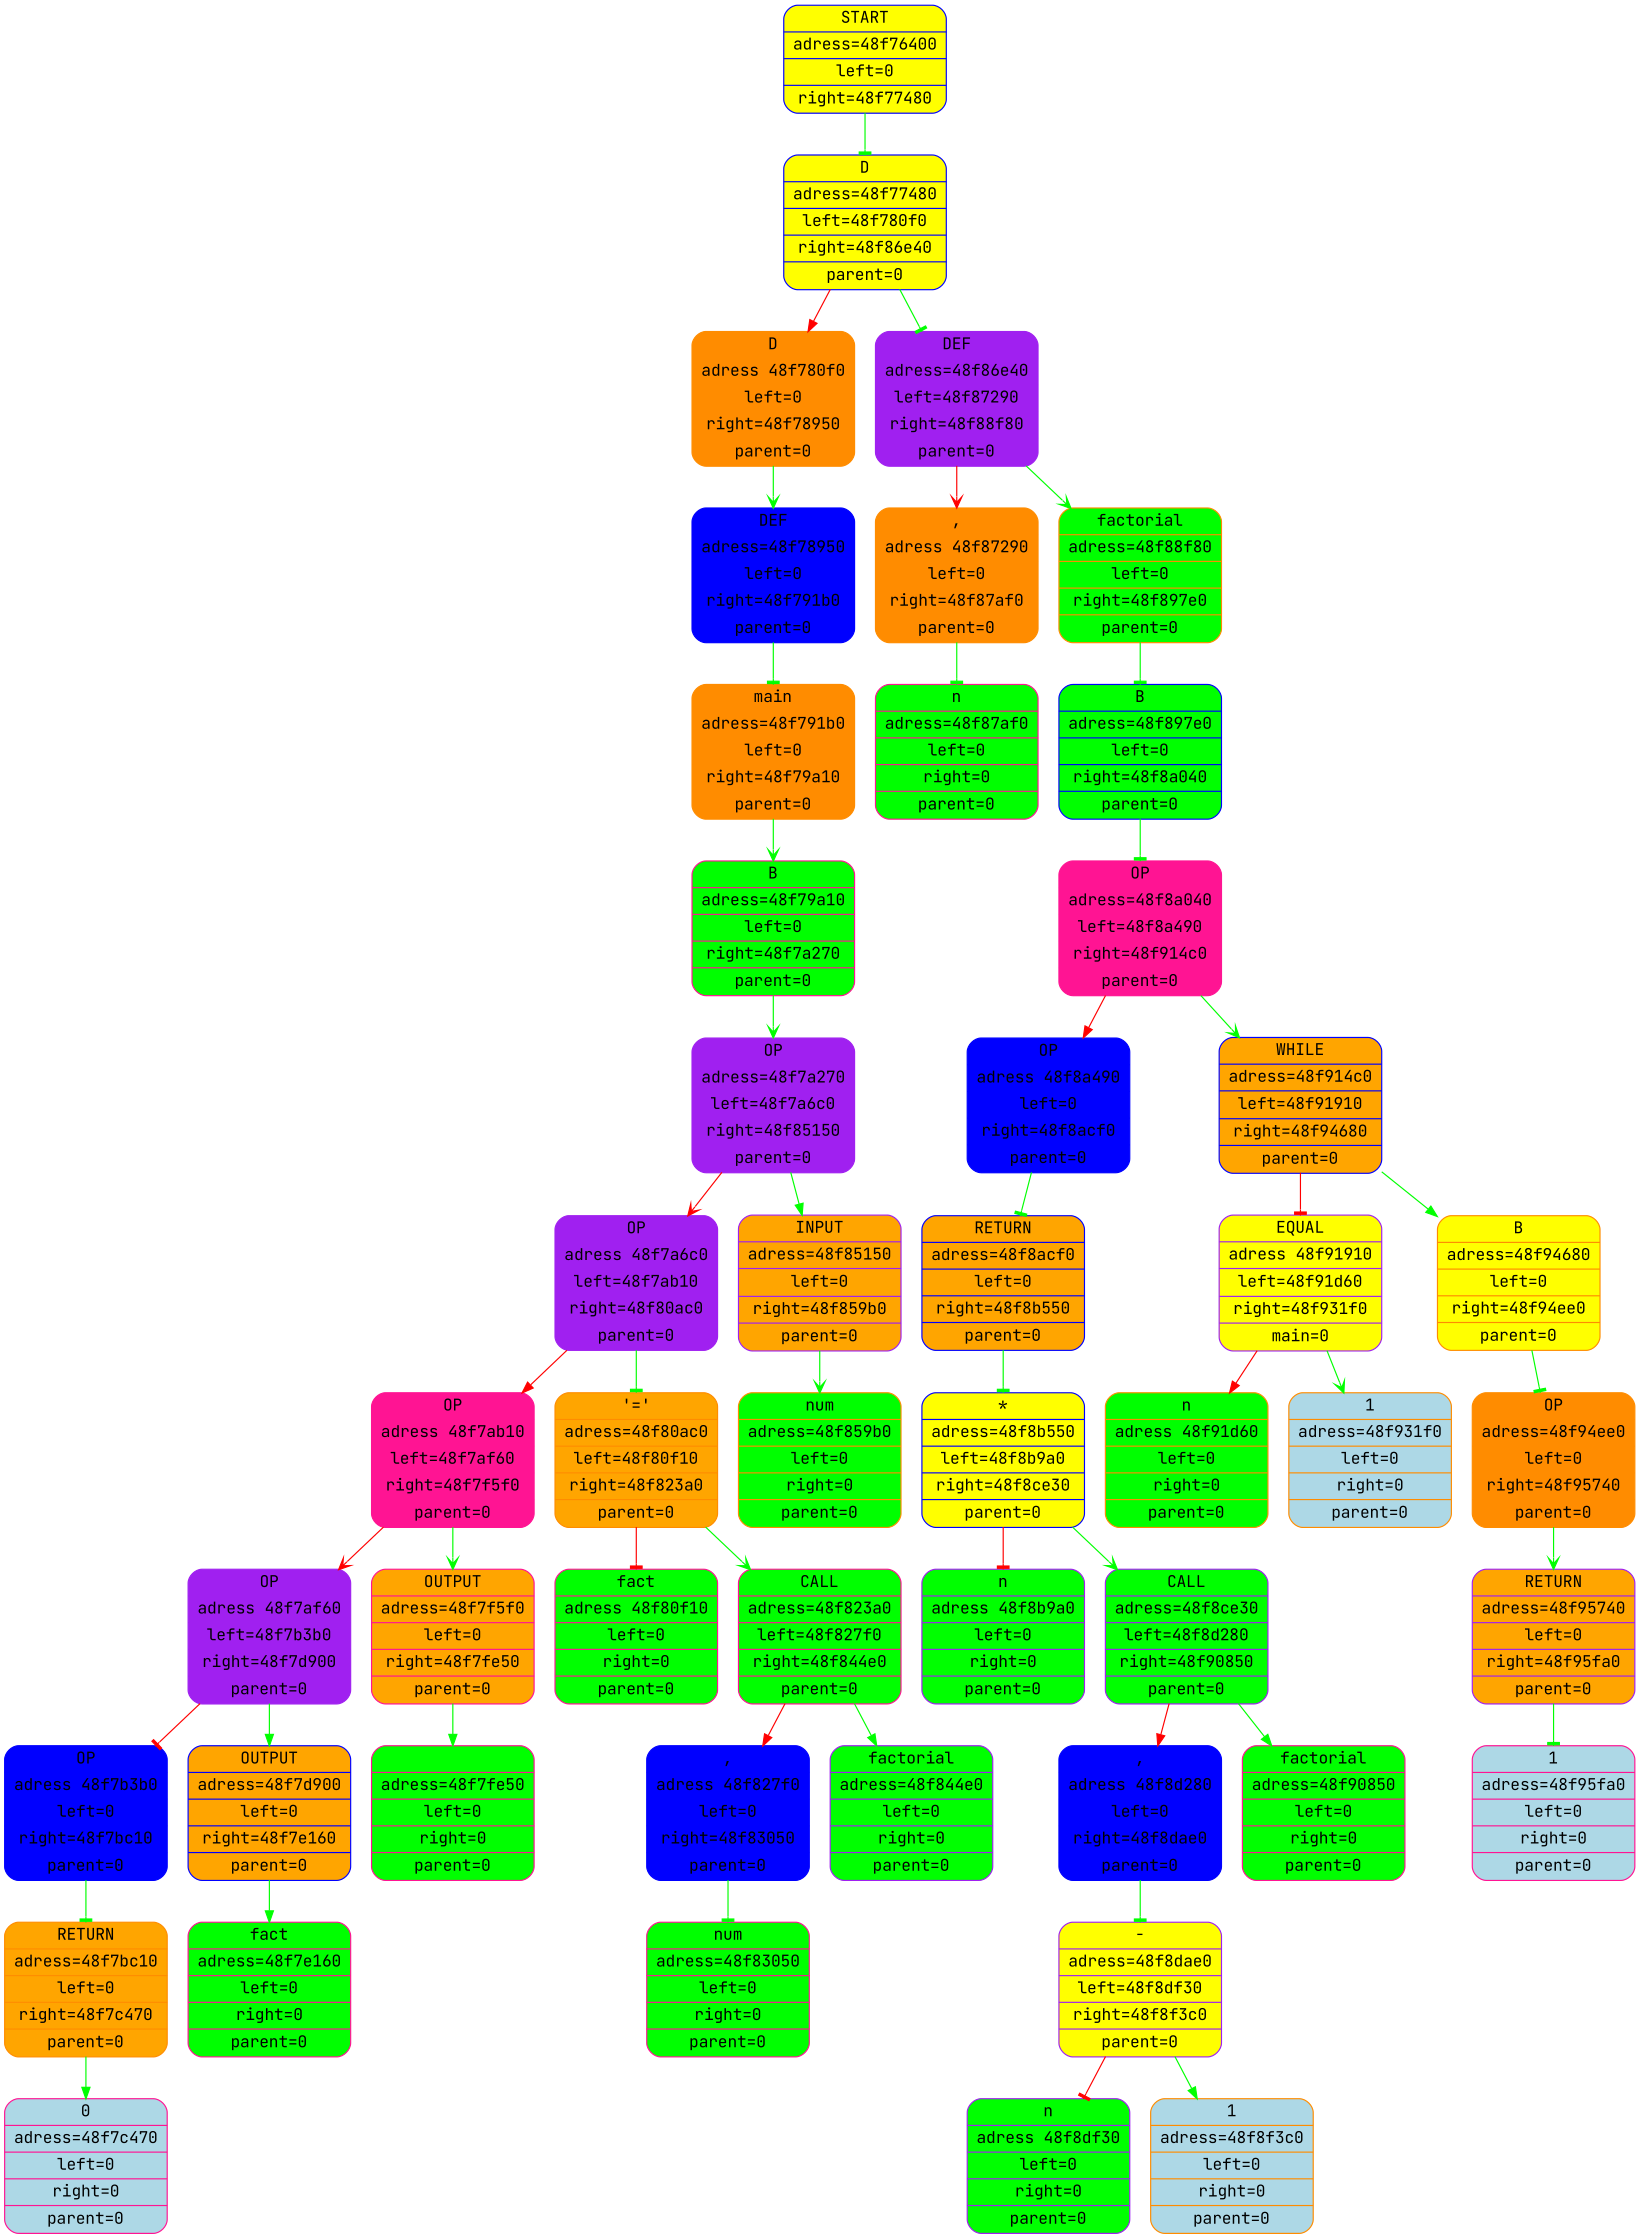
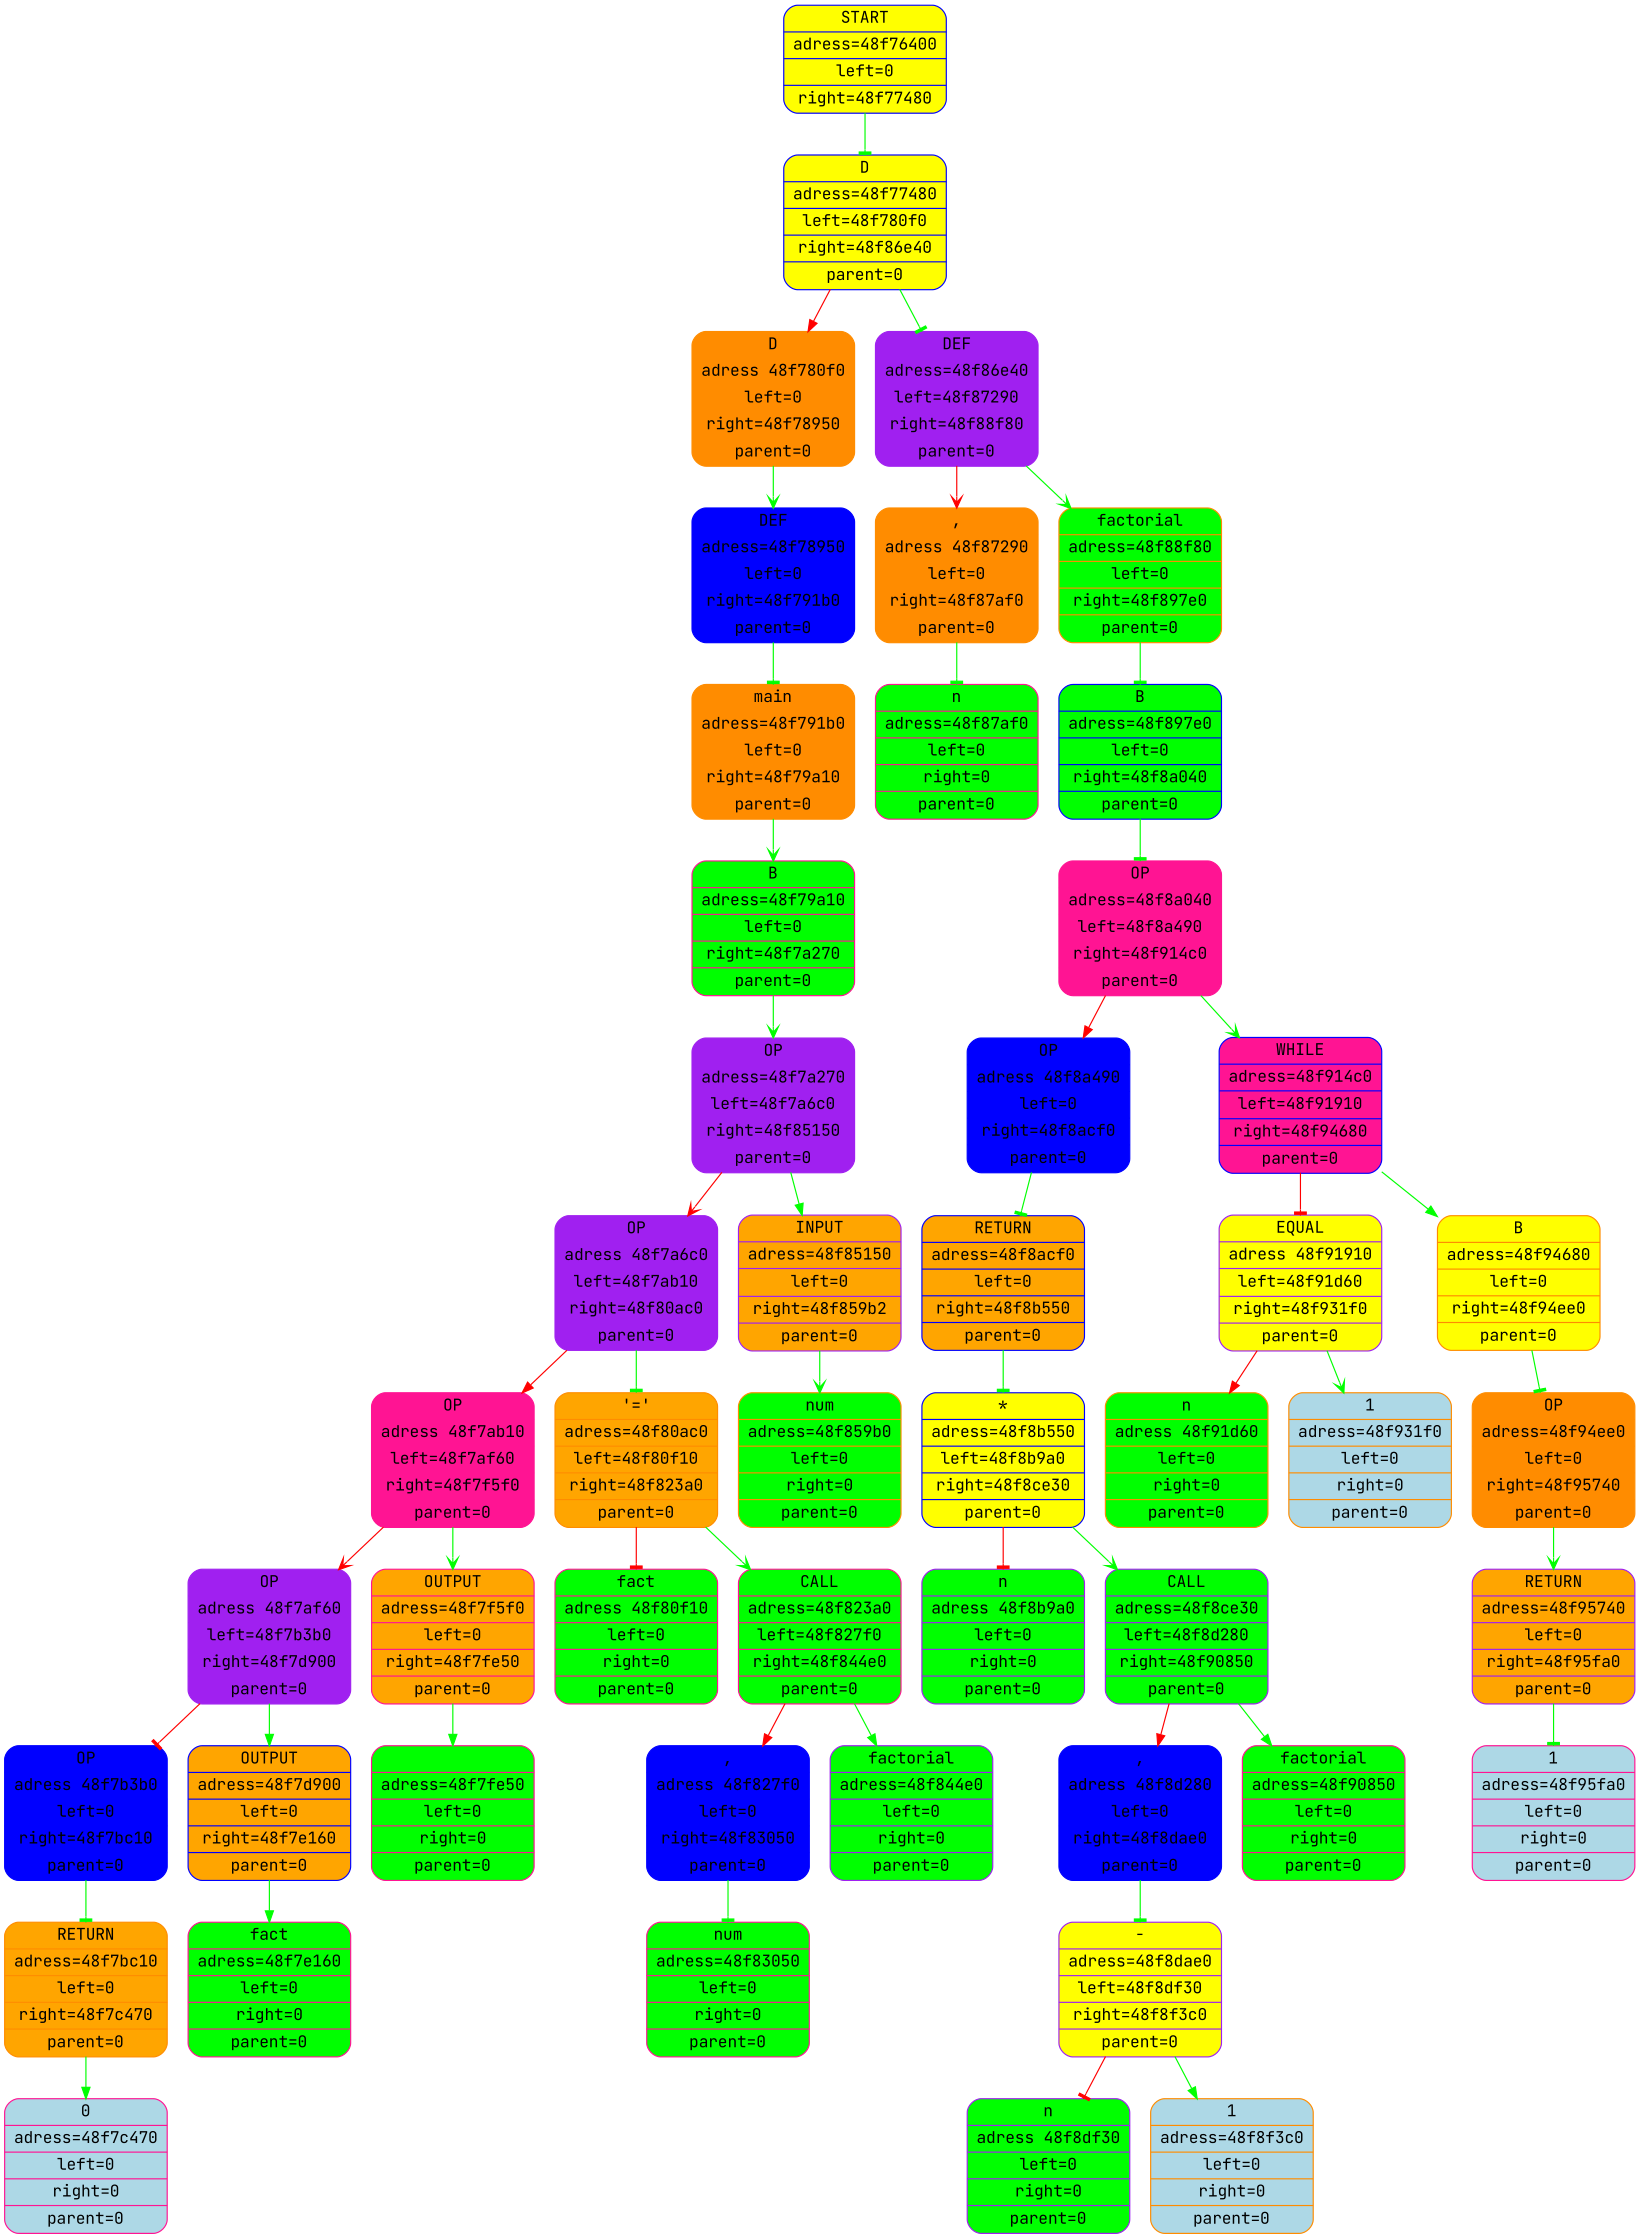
(1300, 1105) -> (1300, 1105)
(820, 1309) -> (820, 1309)
(1300, 1336) -> (1300, 1336)
